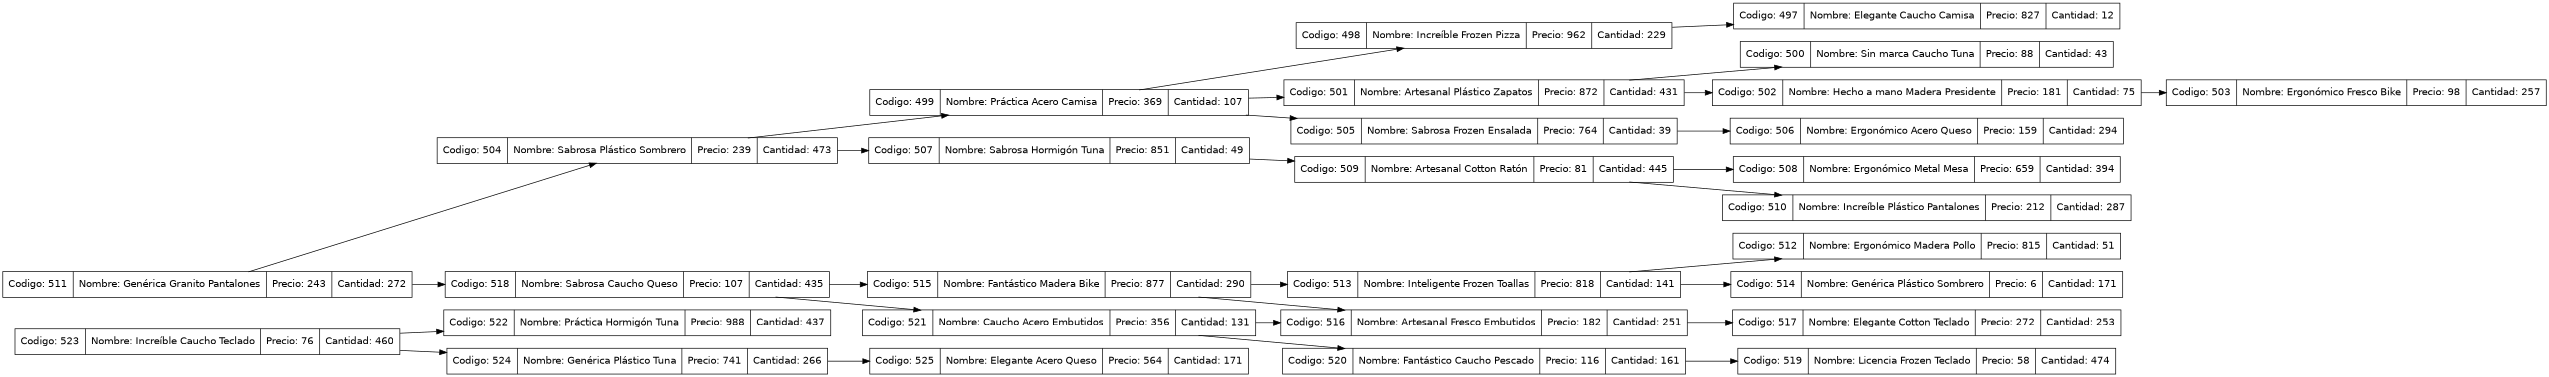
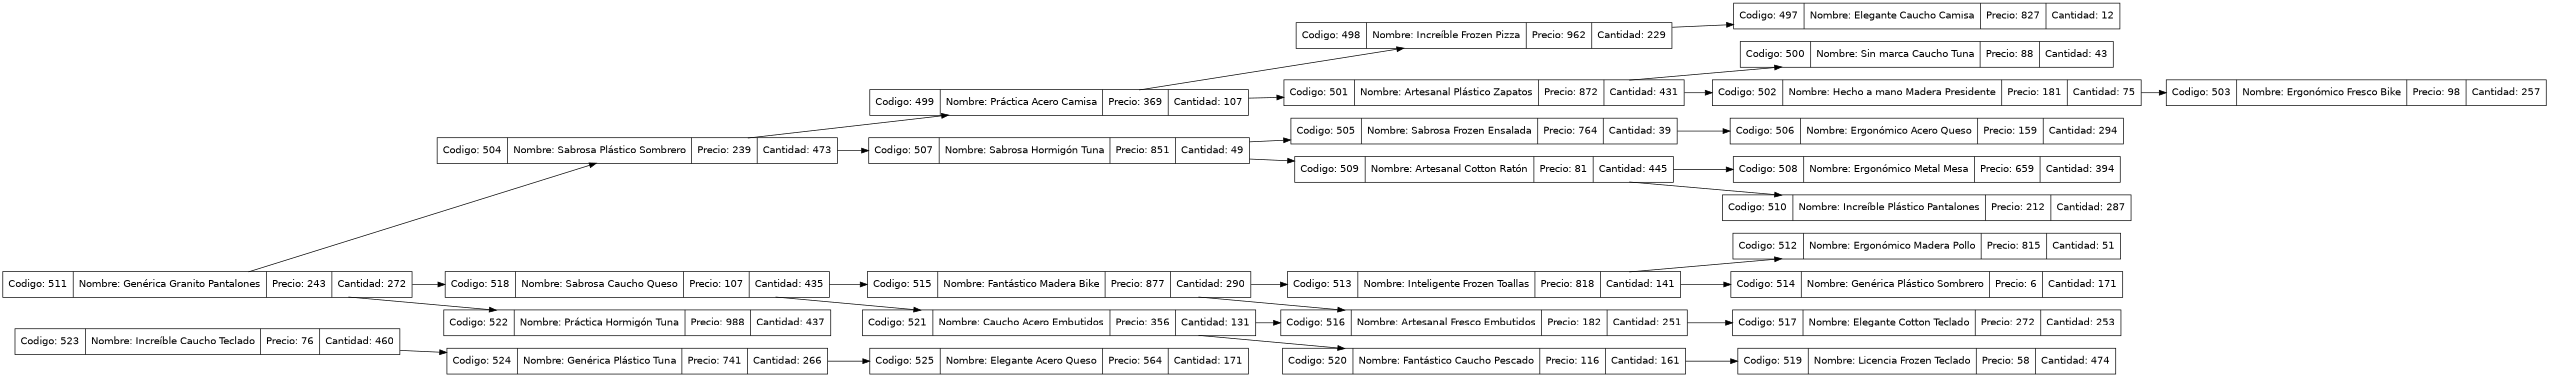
(1268, 117) -> (1267, 141)
(418, 332) -> (419, 303)
